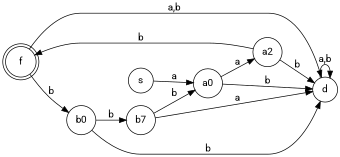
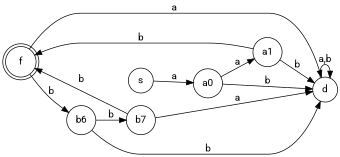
(174, 8) -> (174, 8)
(267, 52) -> (267, 52)
(171, 103) -> (85, 93)
(81, 120) -> (81, 120)
